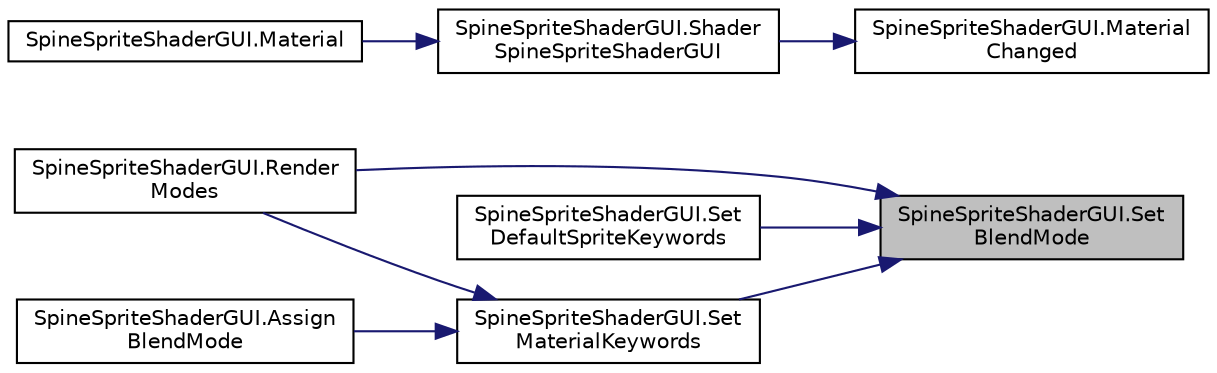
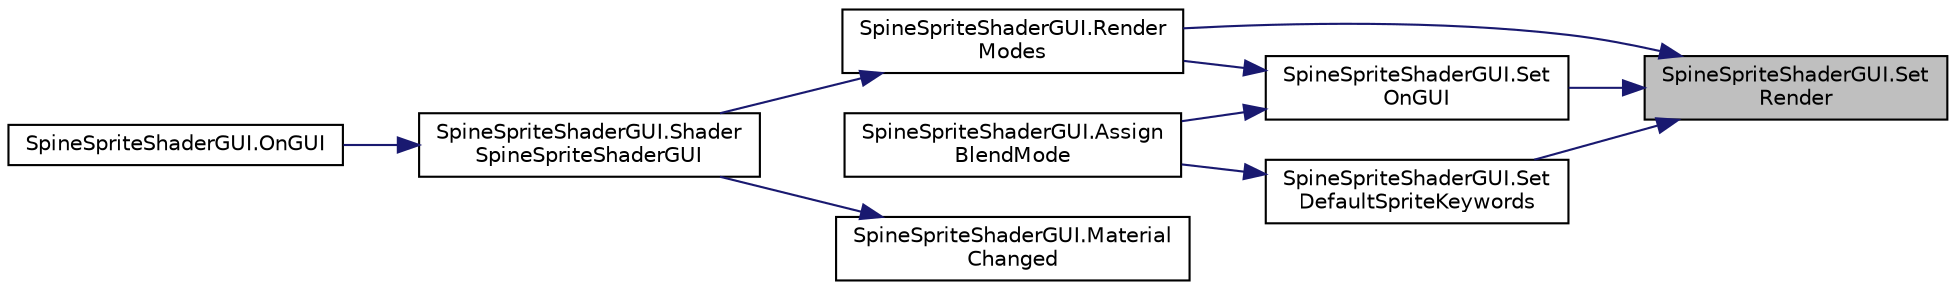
(185, 41) -> (176, 145)
none -> (791, 96)
none -> (1213, 168)
(1032, 228) -> (1796, 88)
(609, 331) -> (1417, 88)
